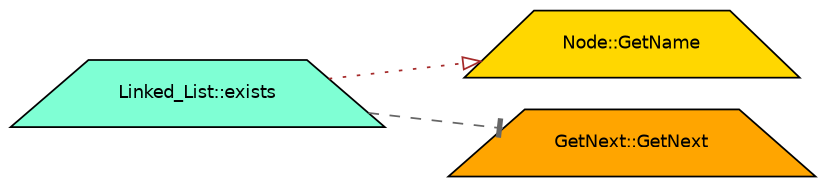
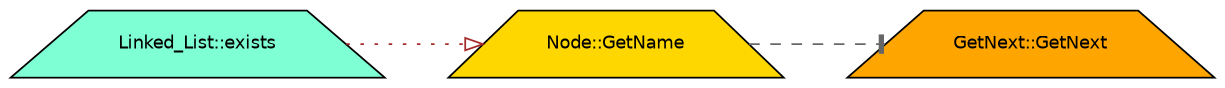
(431, 120) -> (813, 44)
